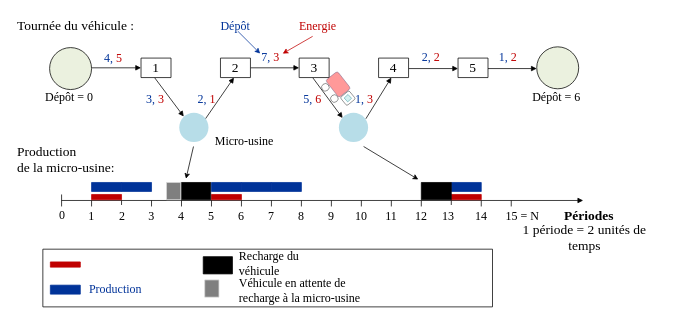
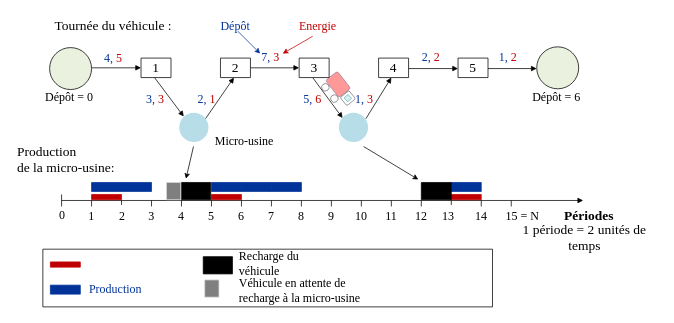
(77, 26) -> (114, 26)
